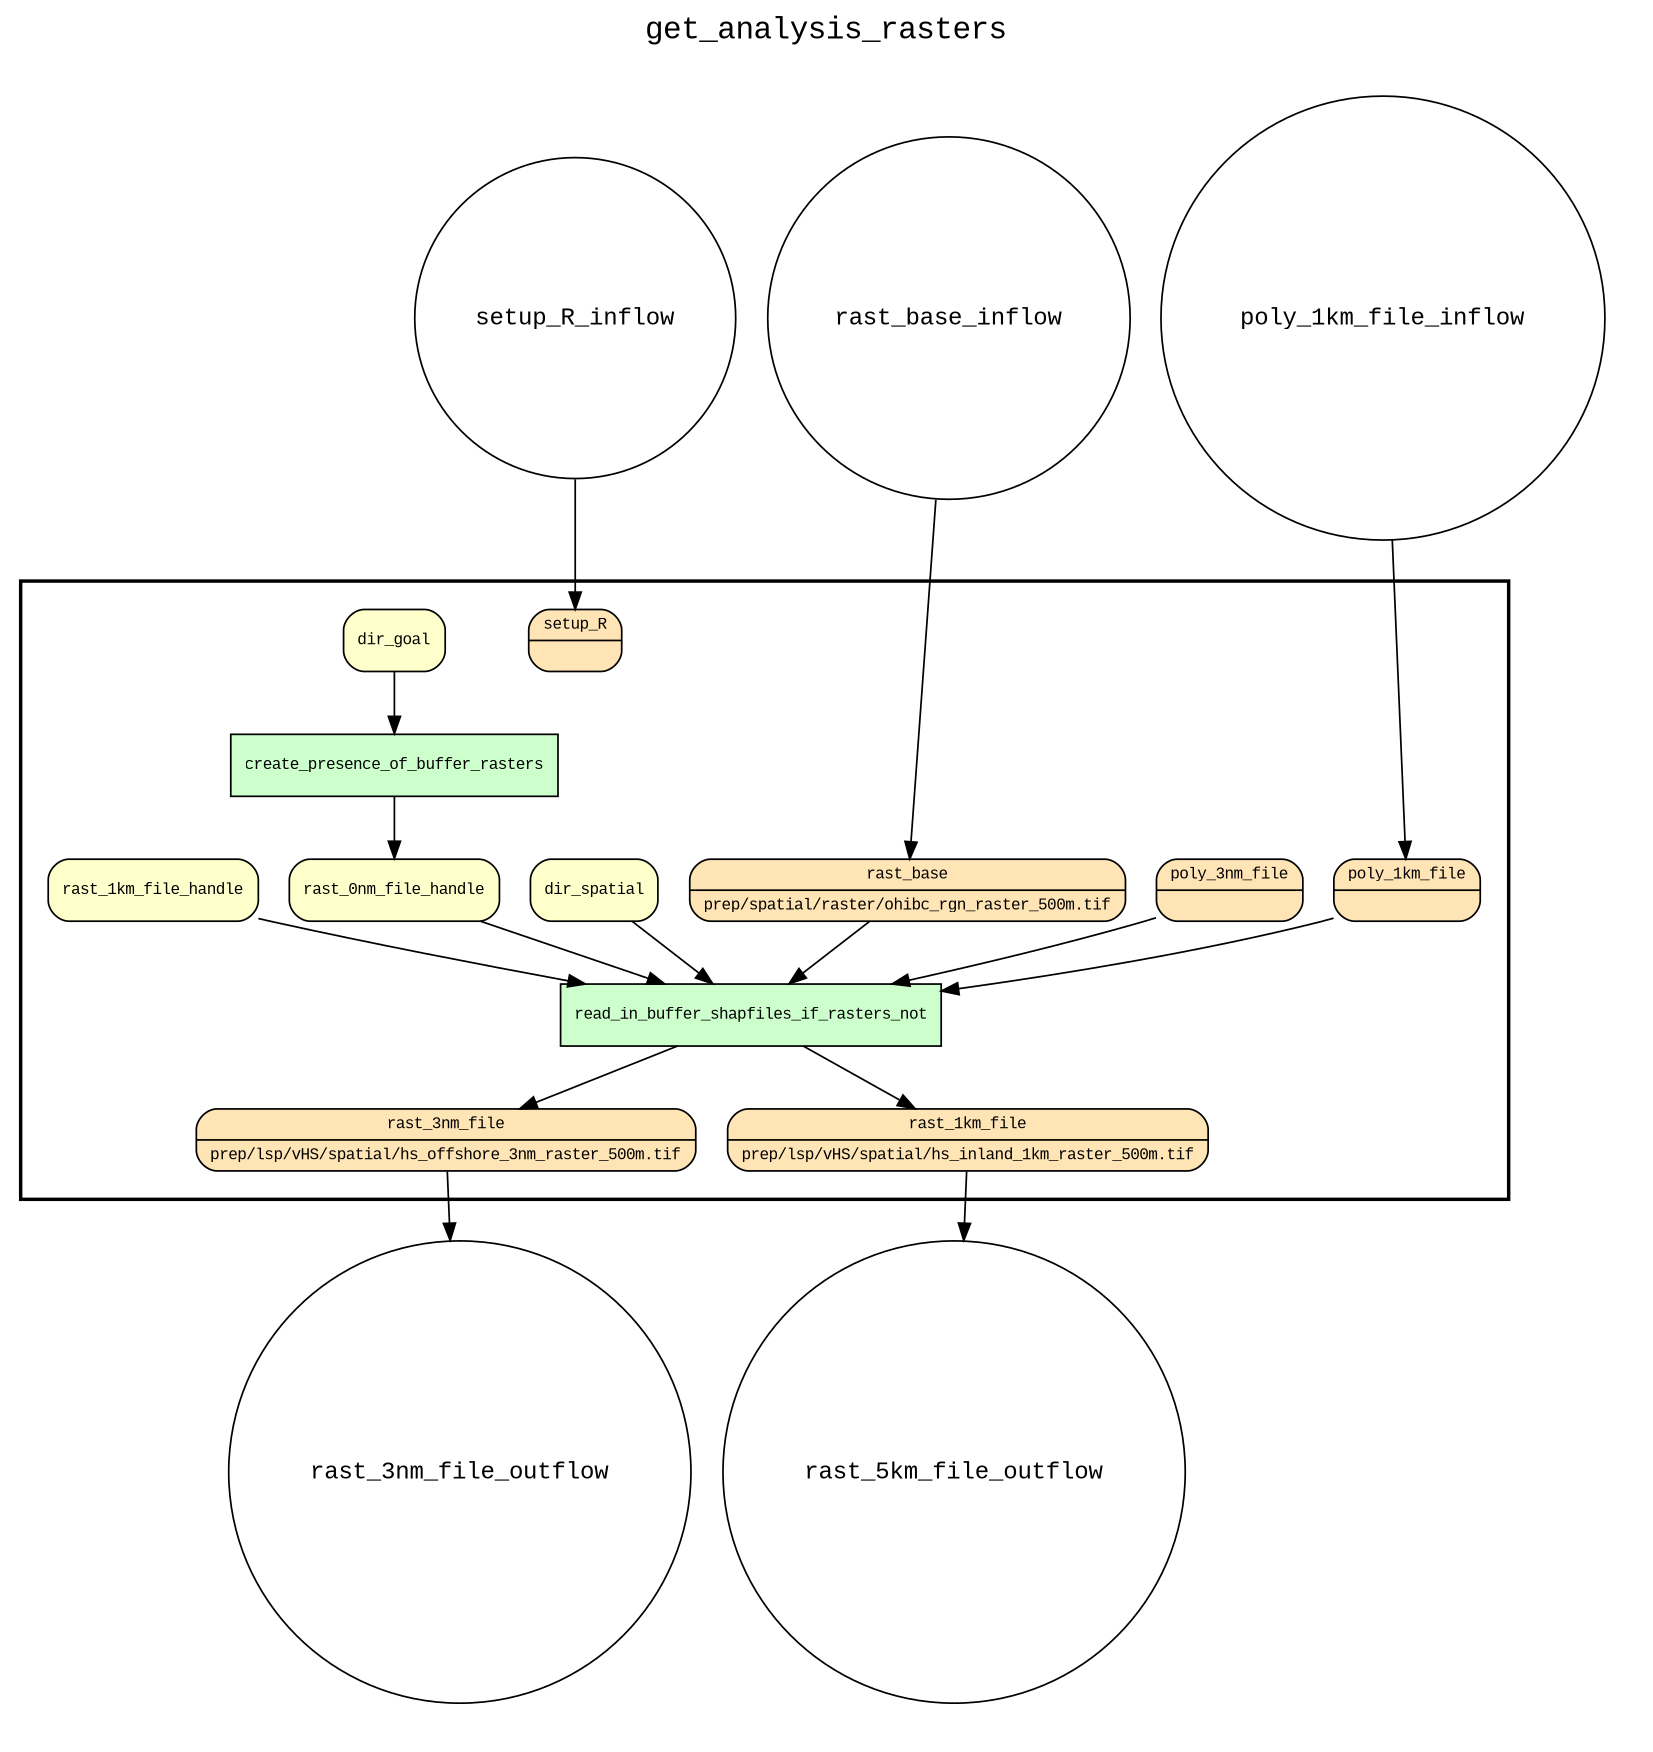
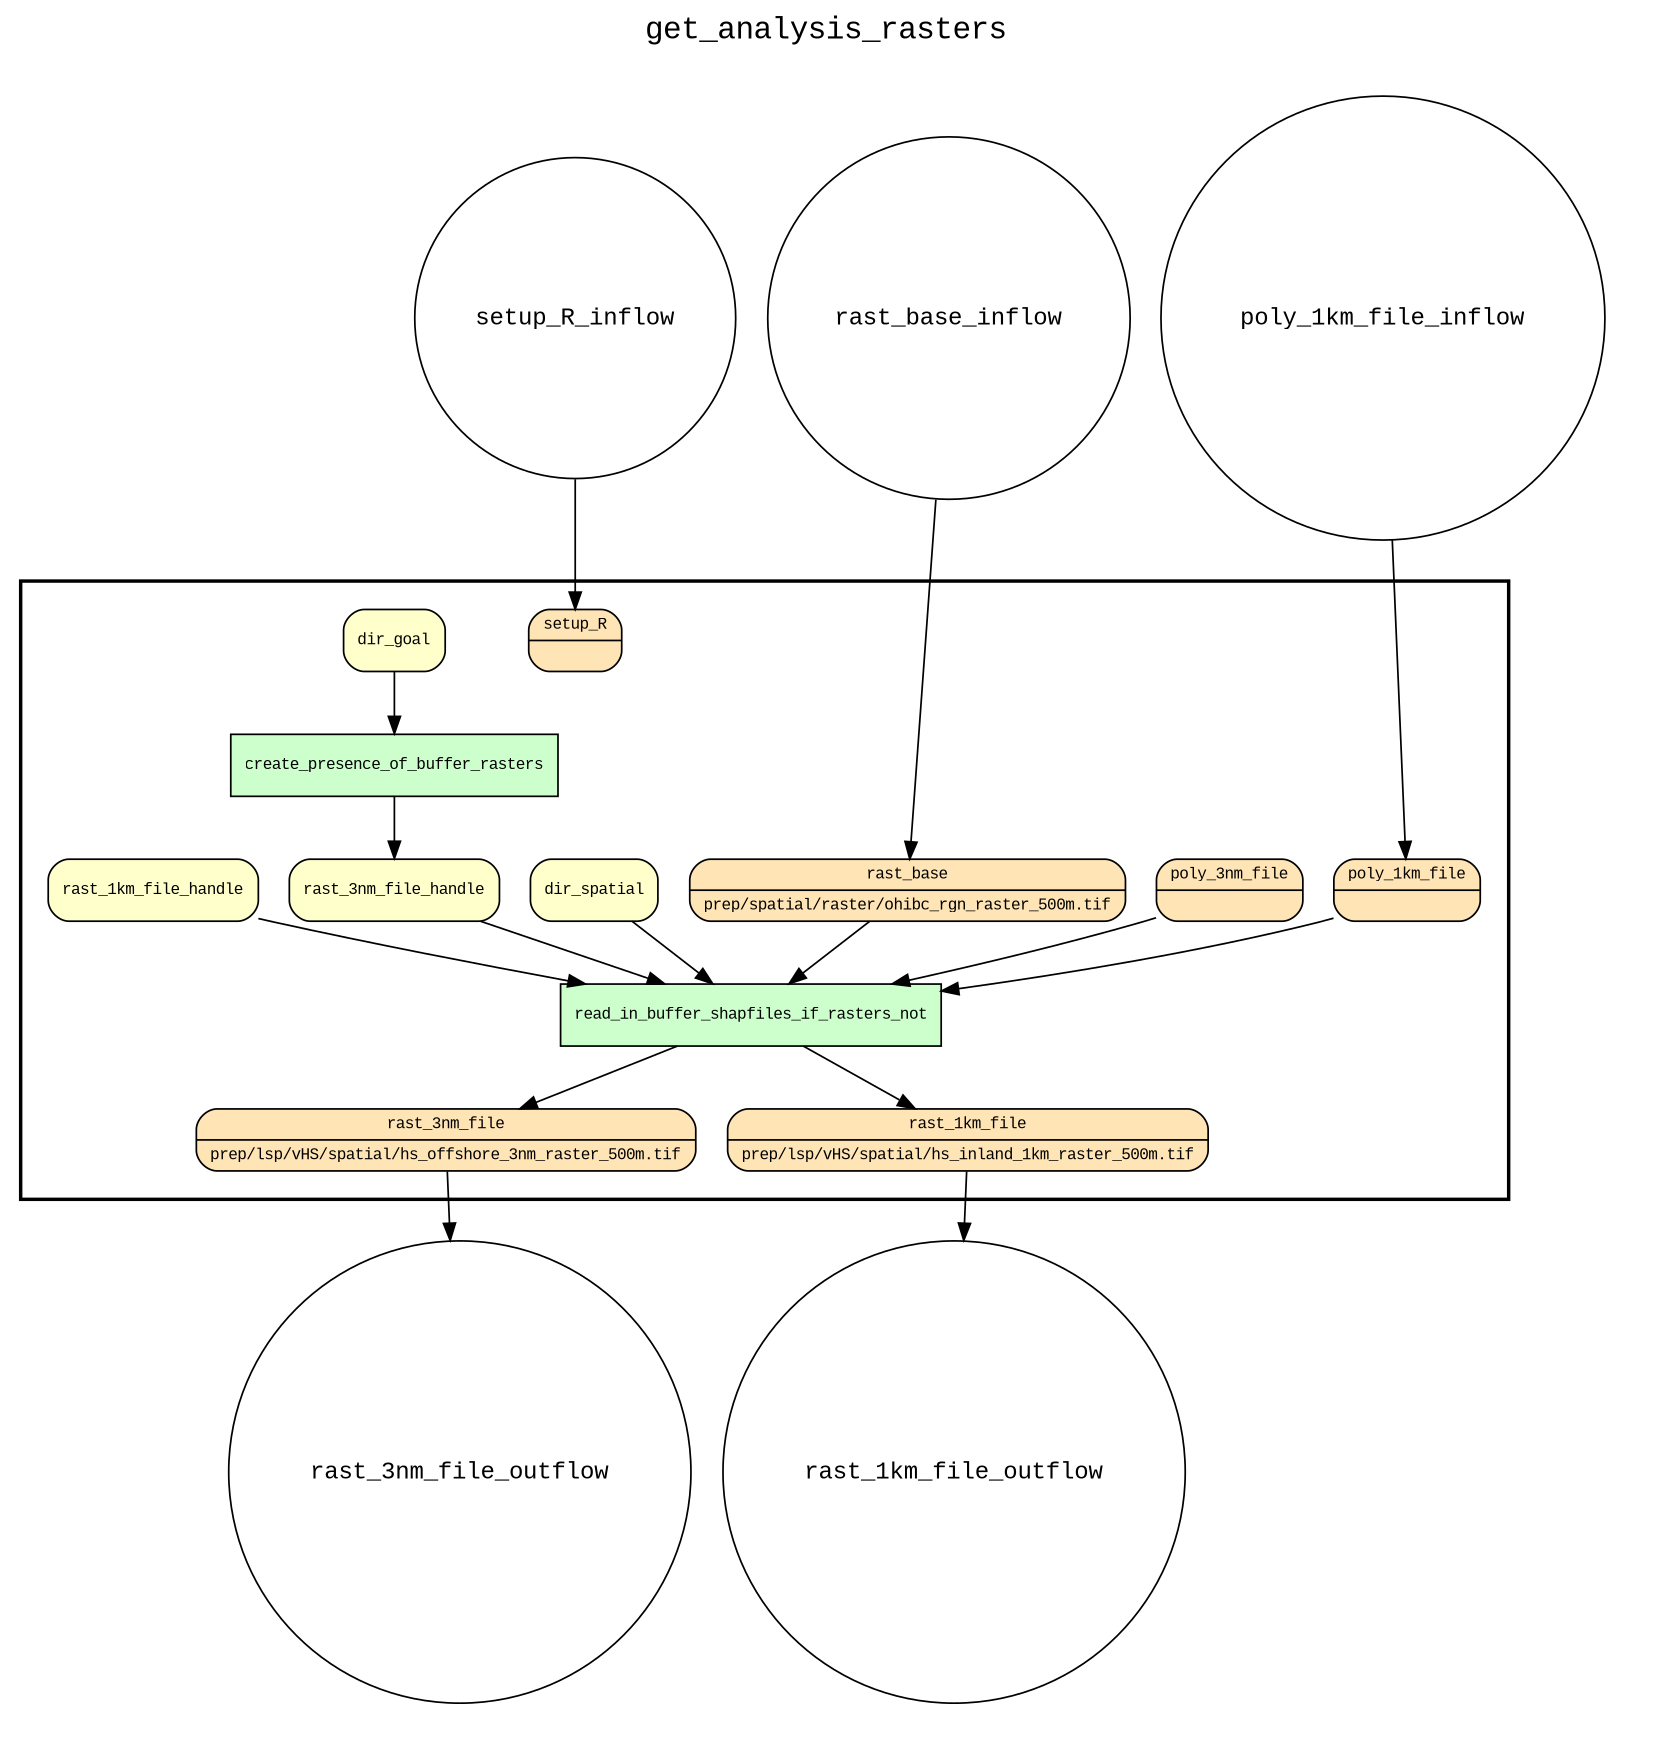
(394, 890) -> (394, 890)
(954, 1472) -> (954, 1472)
